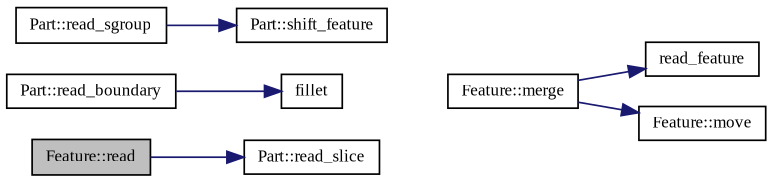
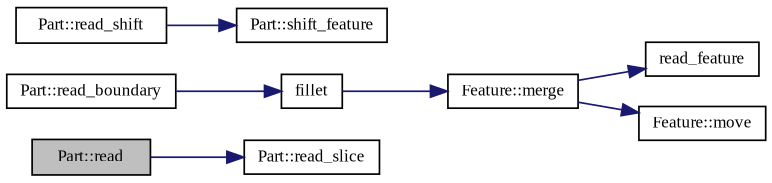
(91, 25) -> (91, 25)
none -> (386, 91)
(91, 157) -> (91, 157)
